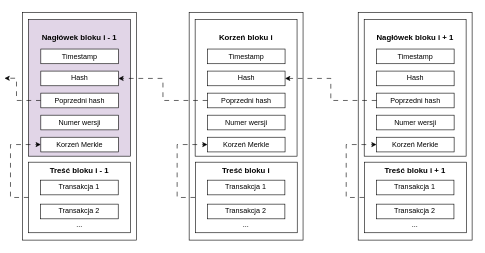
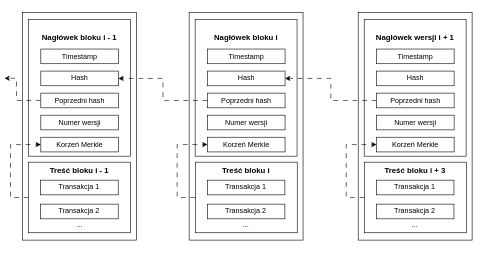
(80, 88) -> (80, 88)
(246, 88) -> (246, 88)
(416, 88) -> (416, 88)
(416, 198) -> (416, 198)
